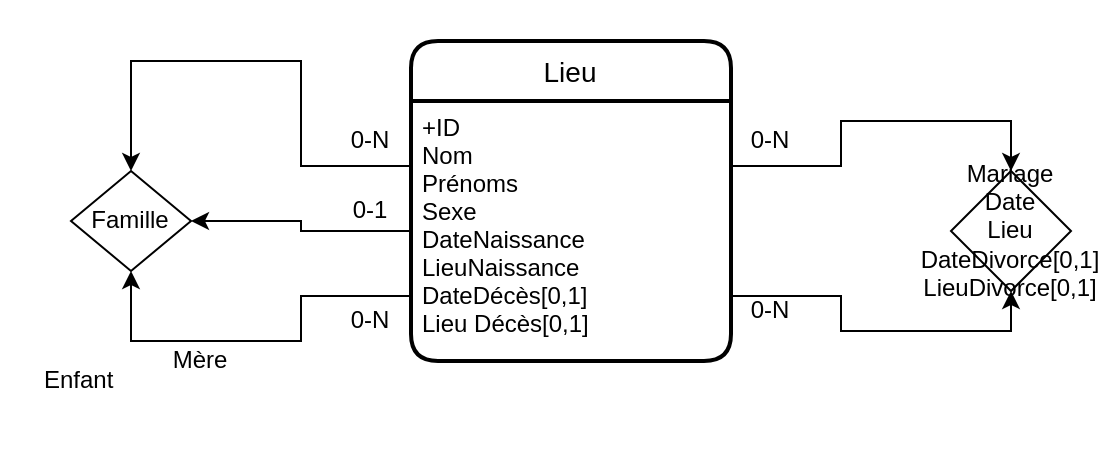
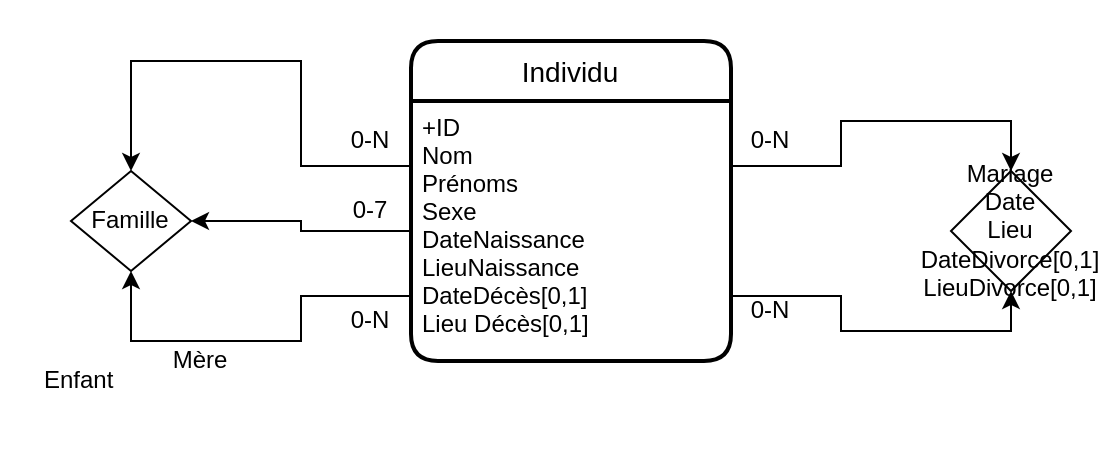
(570, 73) -> (570, 73)
(371, 211) -> (371, 211)
